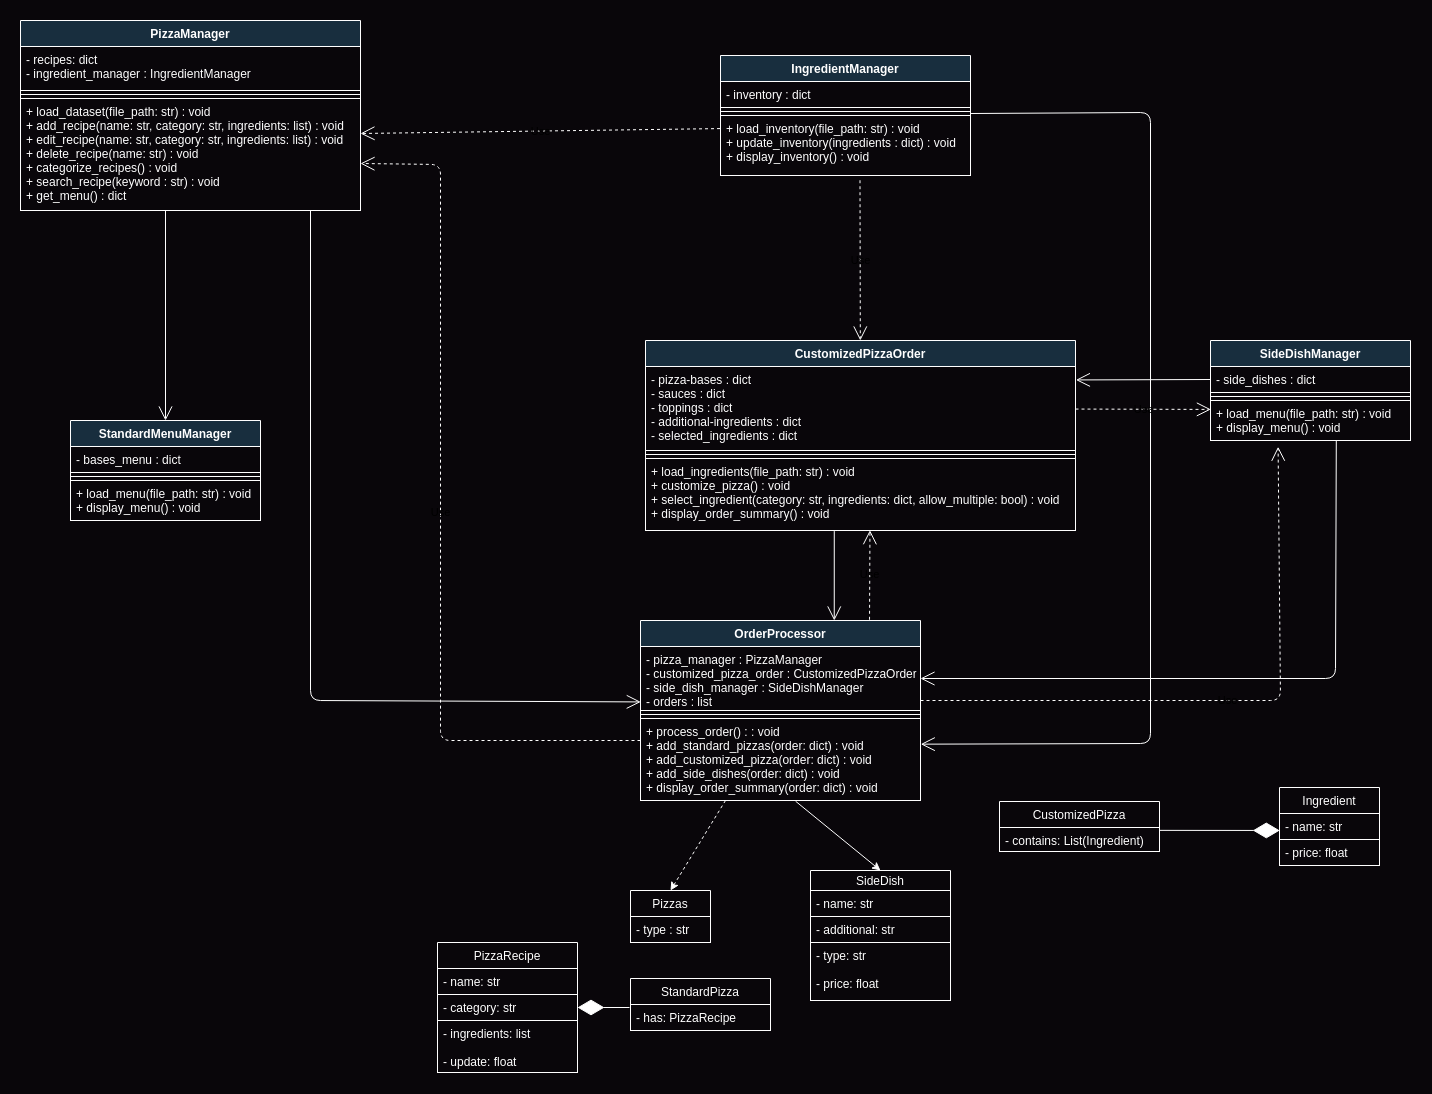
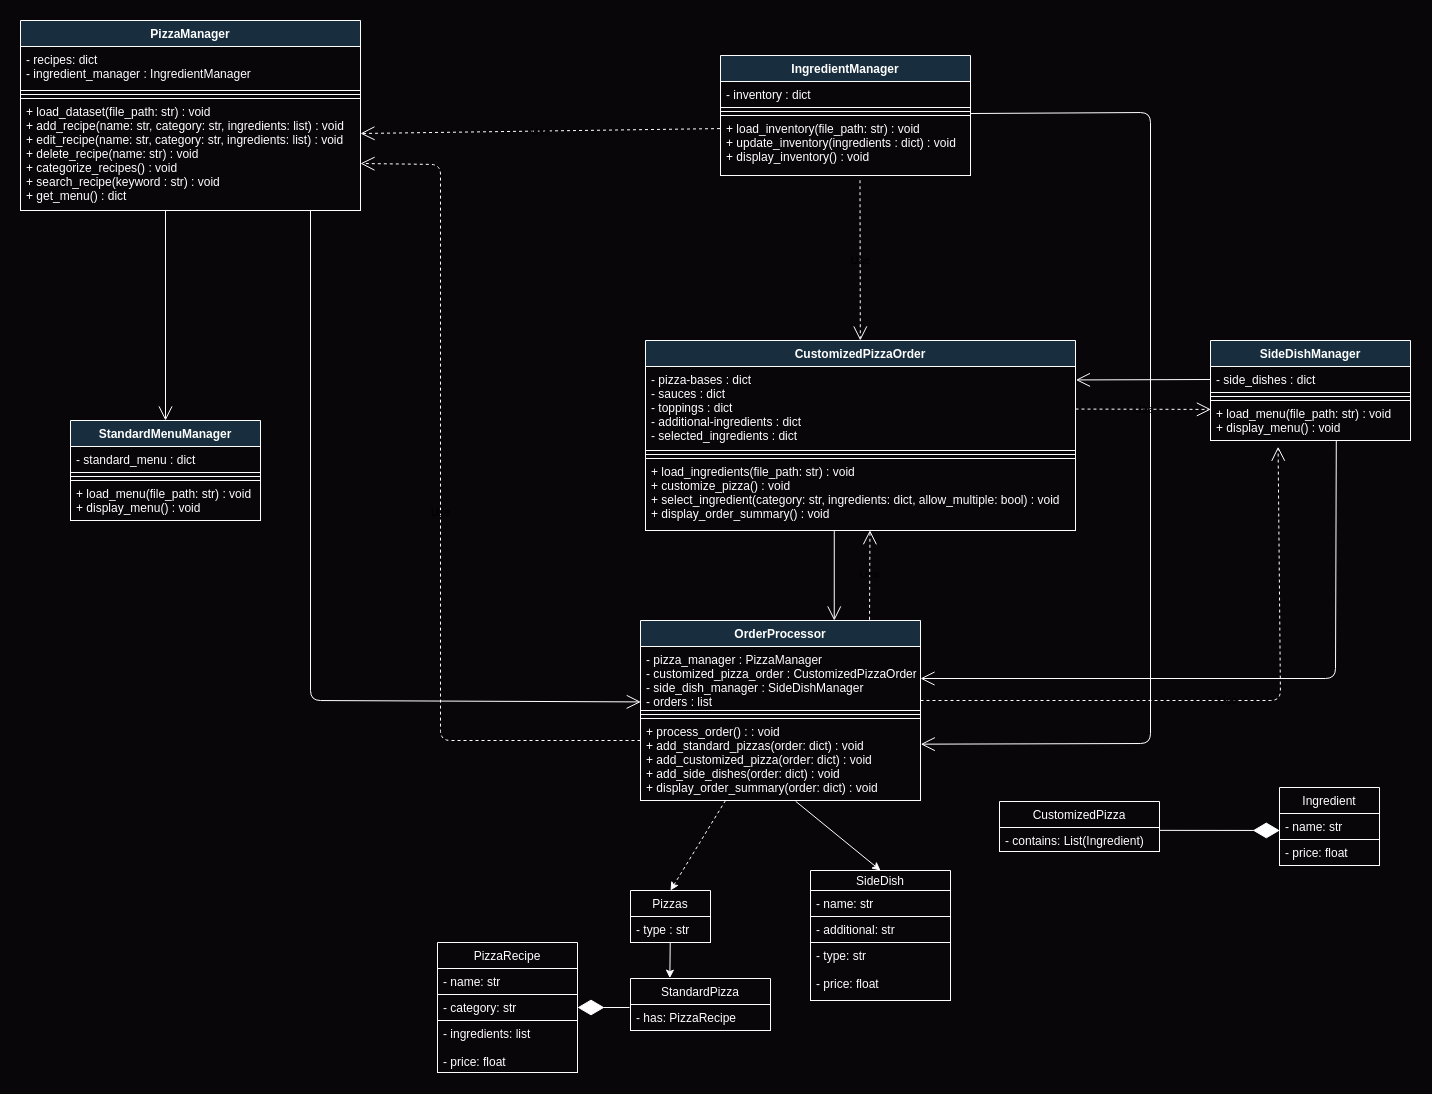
(132, 460) -> (142, 460)
none -> (670, 957)
(496, 1034) -> (496, 1034)
